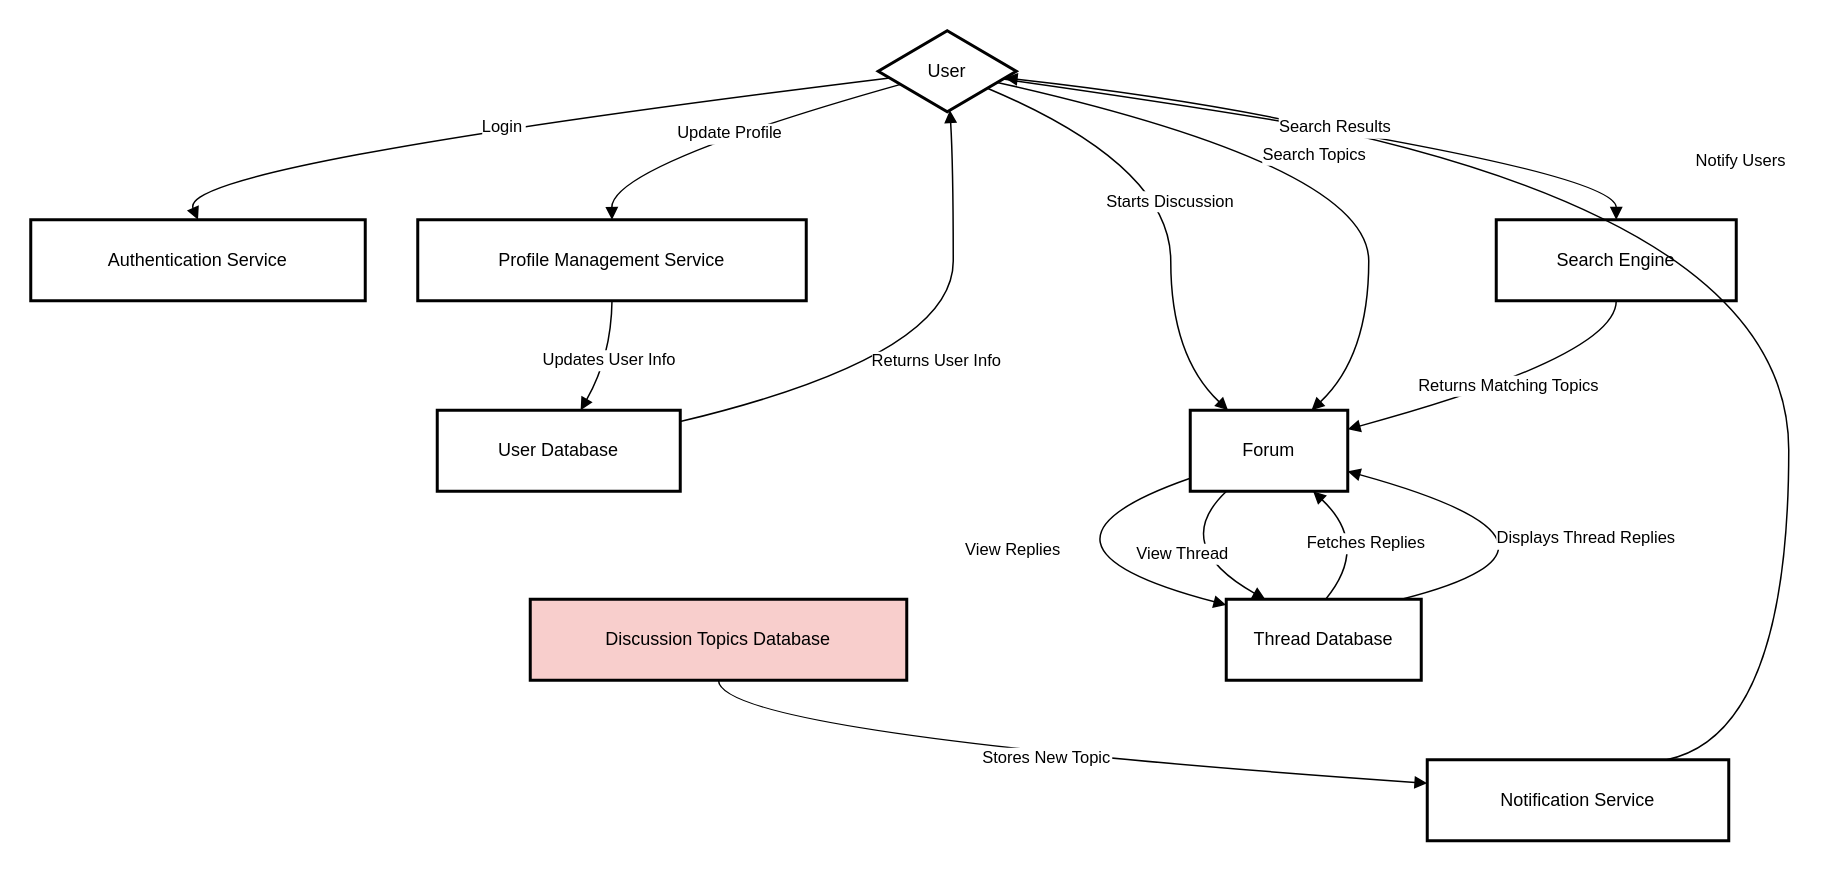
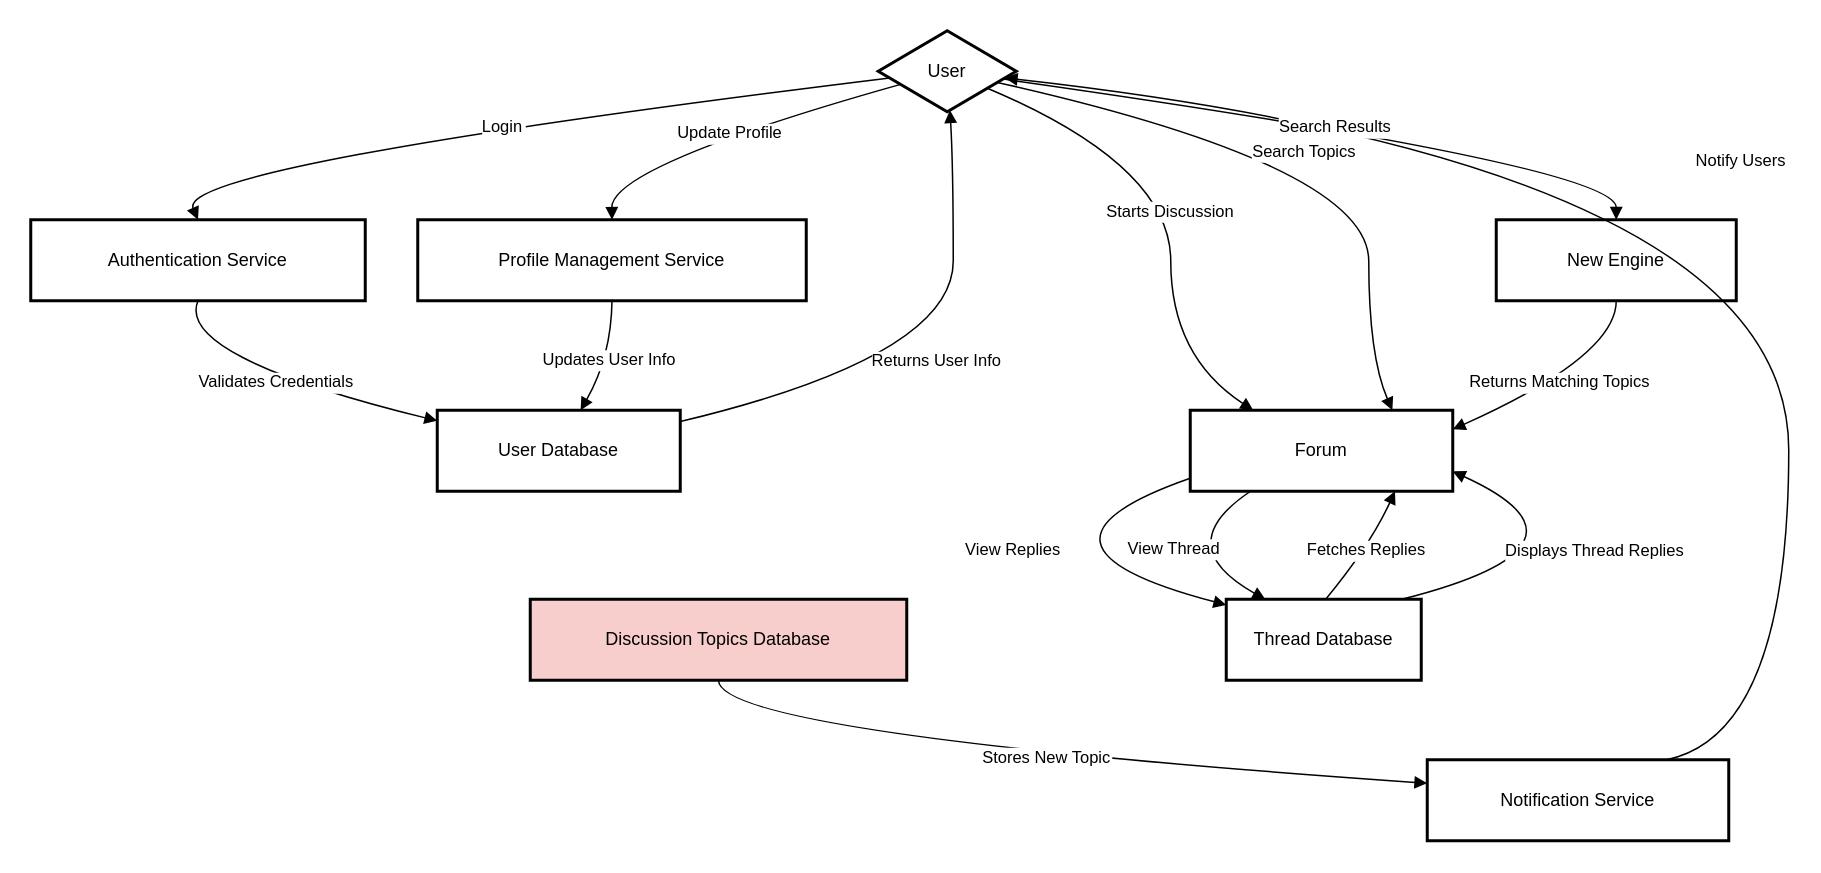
(1616, 260) -> (1616, 260)
none -> (246, 359)
(1269, 451) -> (1322, 451)
